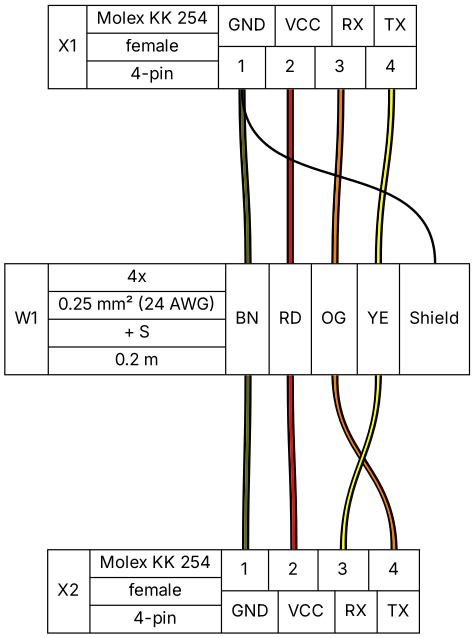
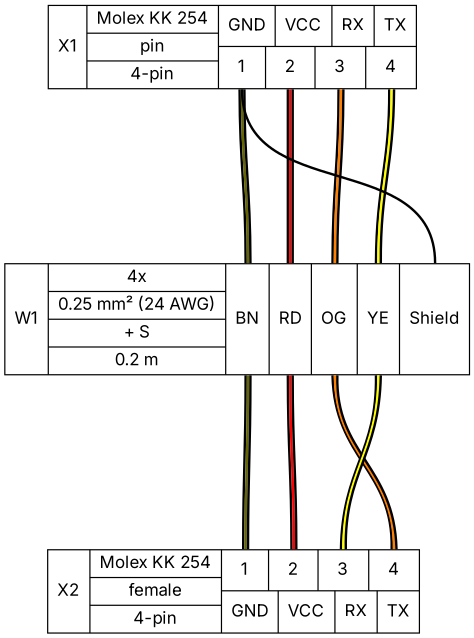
(153, 46) -> (153, 46)
